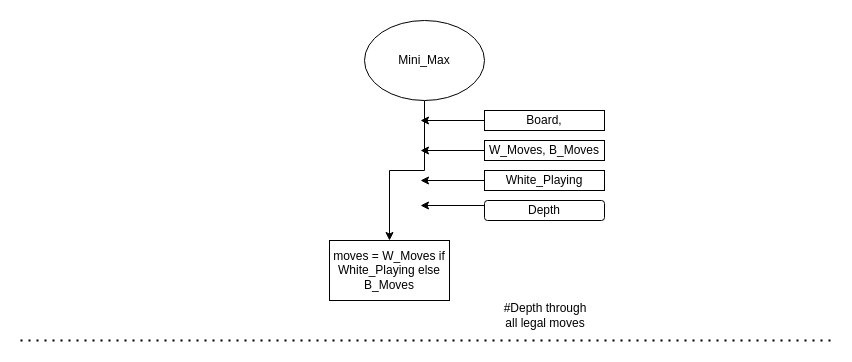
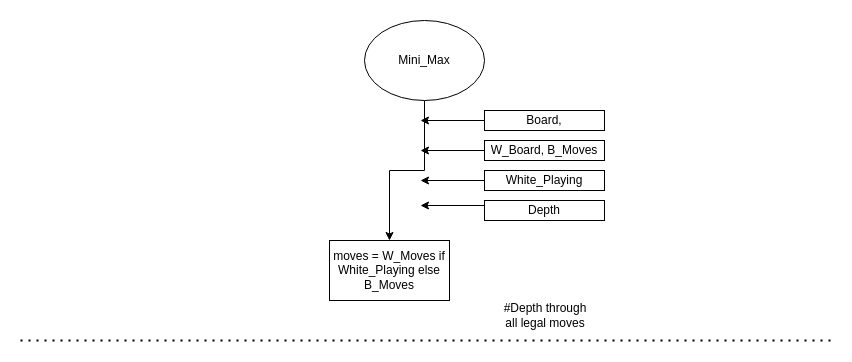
(545, 151) -> (545, 151)
(545, 211) -> (545, 211)
